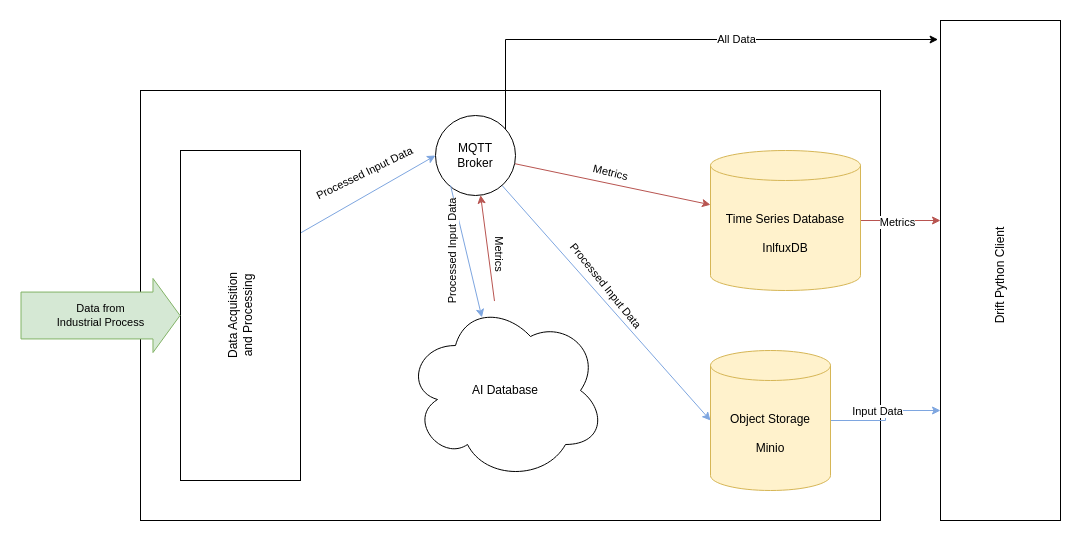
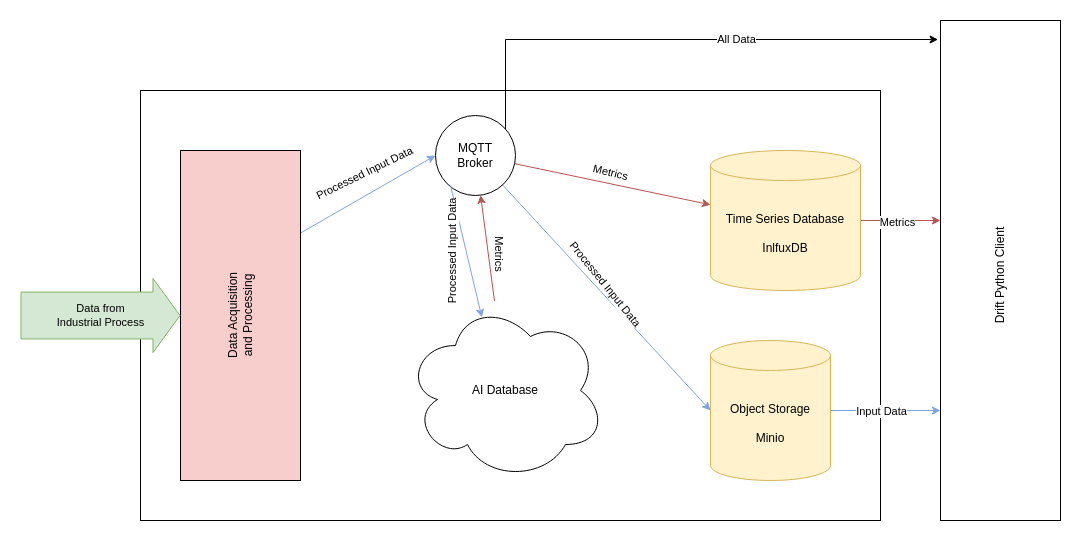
(241, 316) -> (241, 316)
(771, 421) -> (771, 411)
